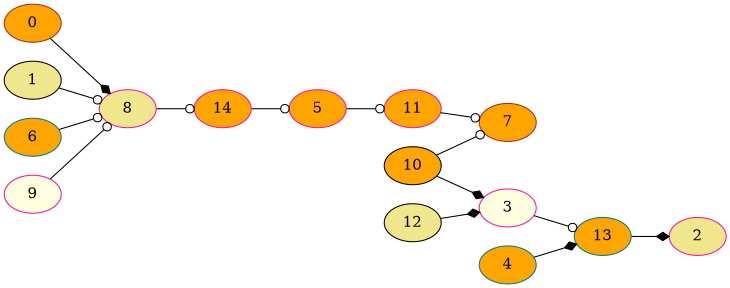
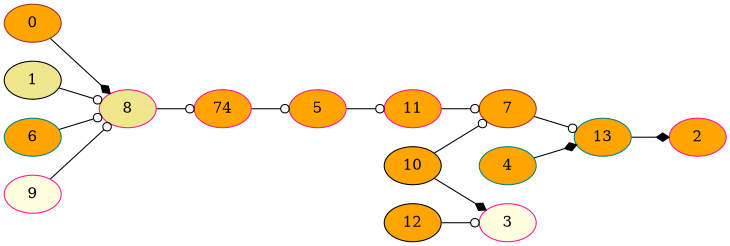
(223, 109) -> (223, 109)
(454, 216) -> (456, 223)
(551, 221) -> (551, 122)
(413, 223) -> (413, 223)
(698, 236) -> (698, 137)
